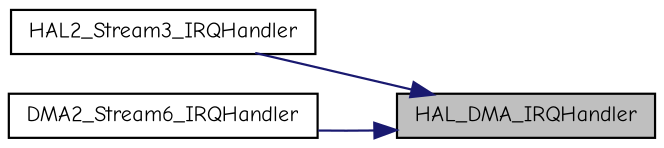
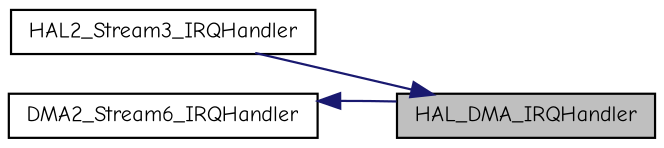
(346, 131) -> (368, 101)
